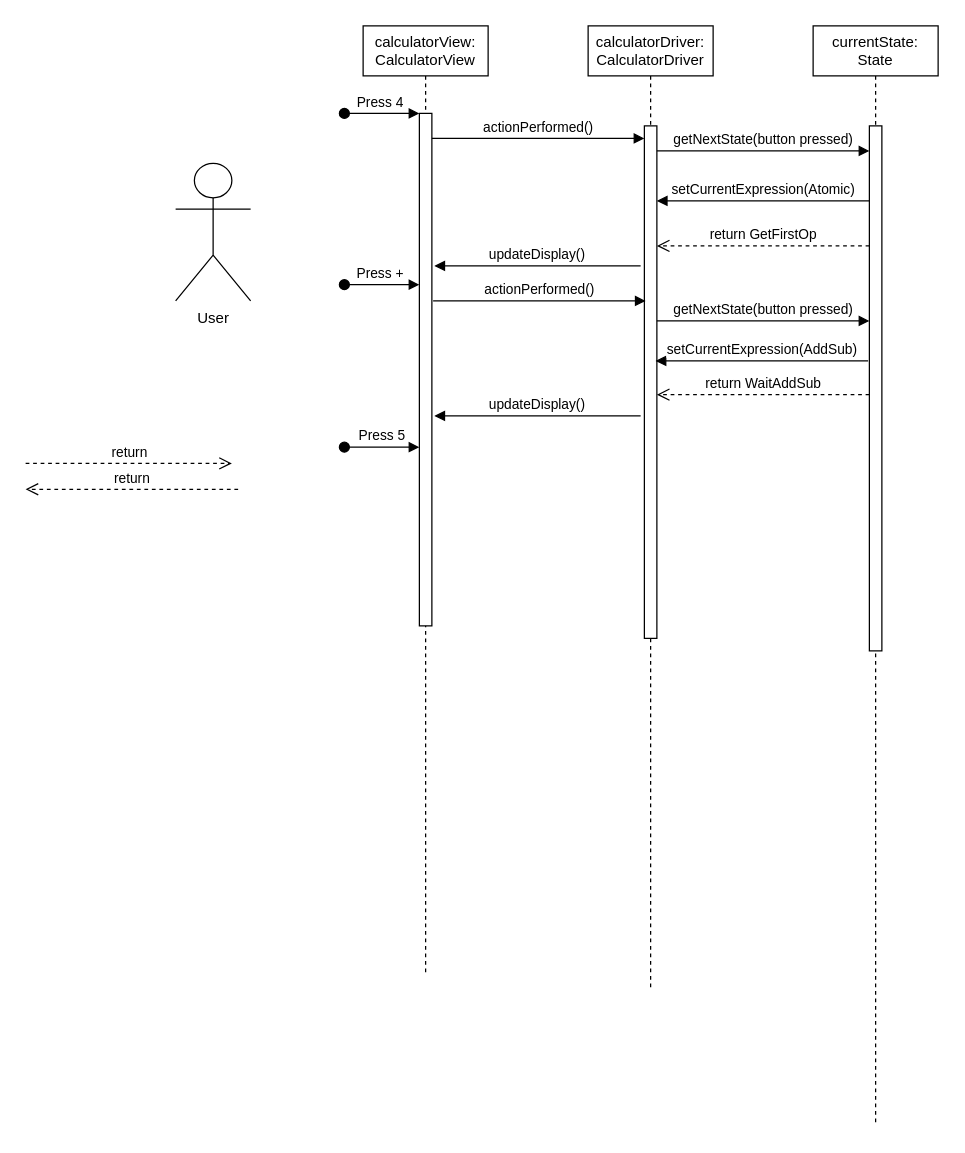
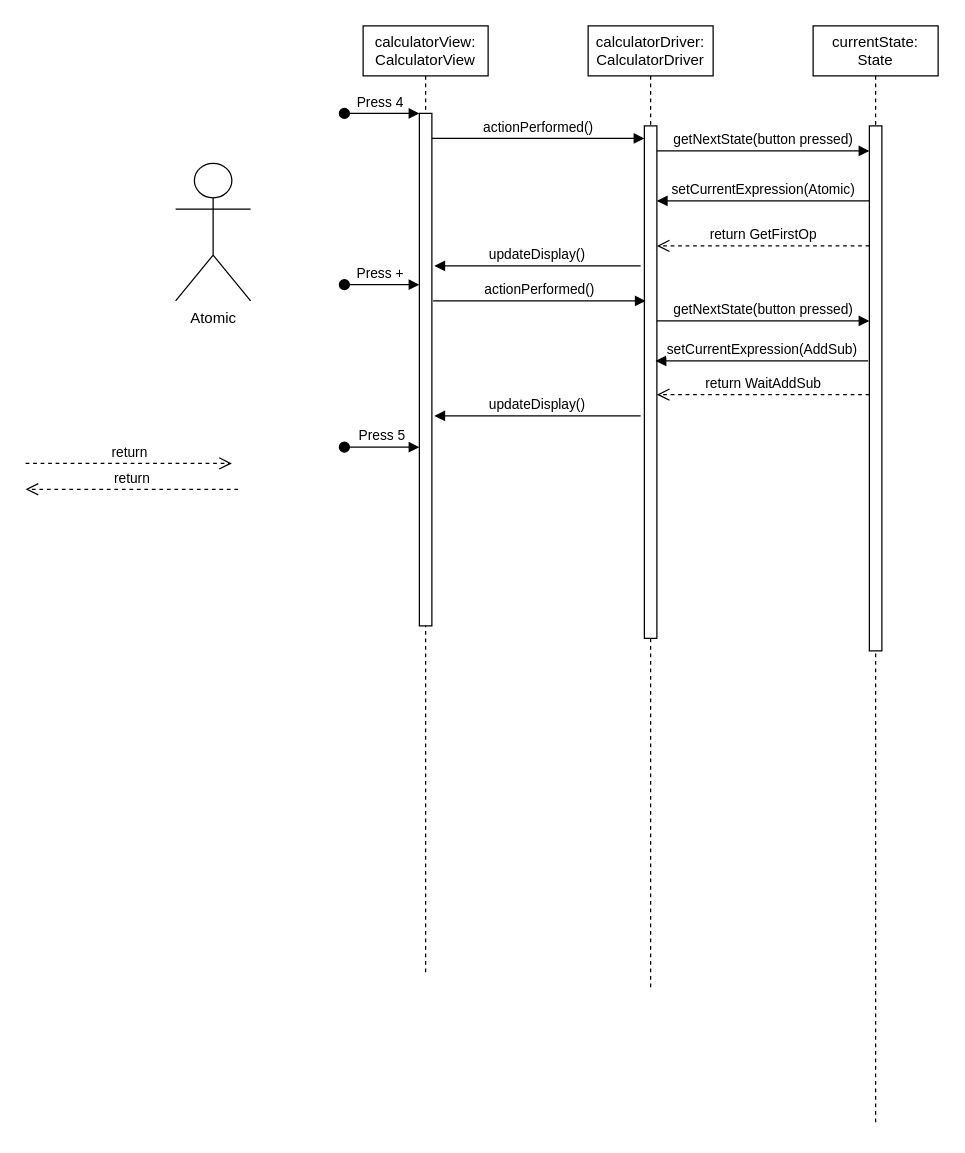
(214, 318) -> (214, 318)
